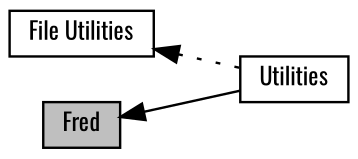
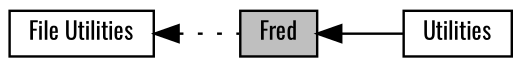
(209, 61) -> (209, 34)
